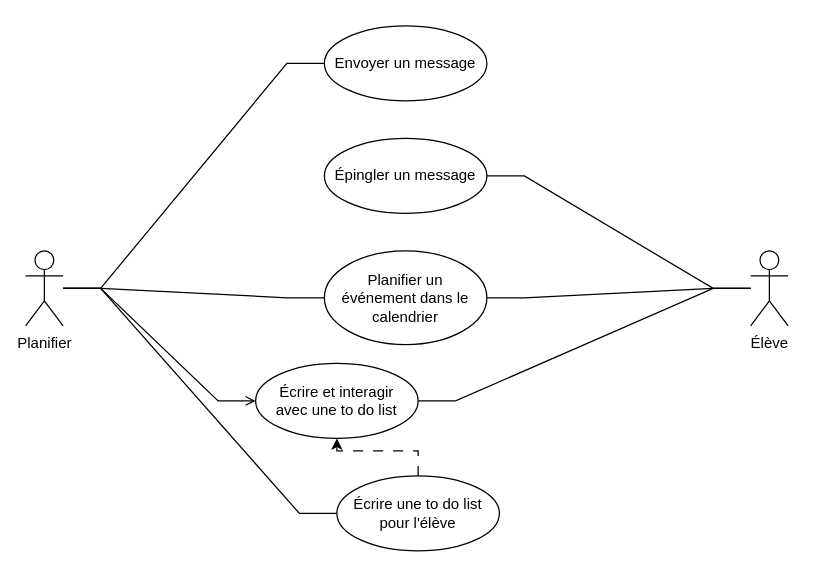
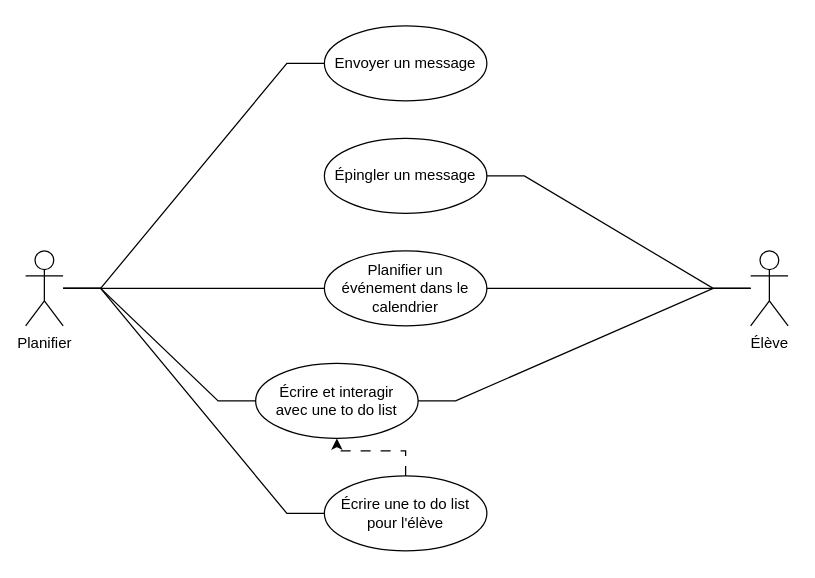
(406, 298) -> (406, 288)
(249, 401) -> (250, 401)
(418, 513) -> (406, 513)
